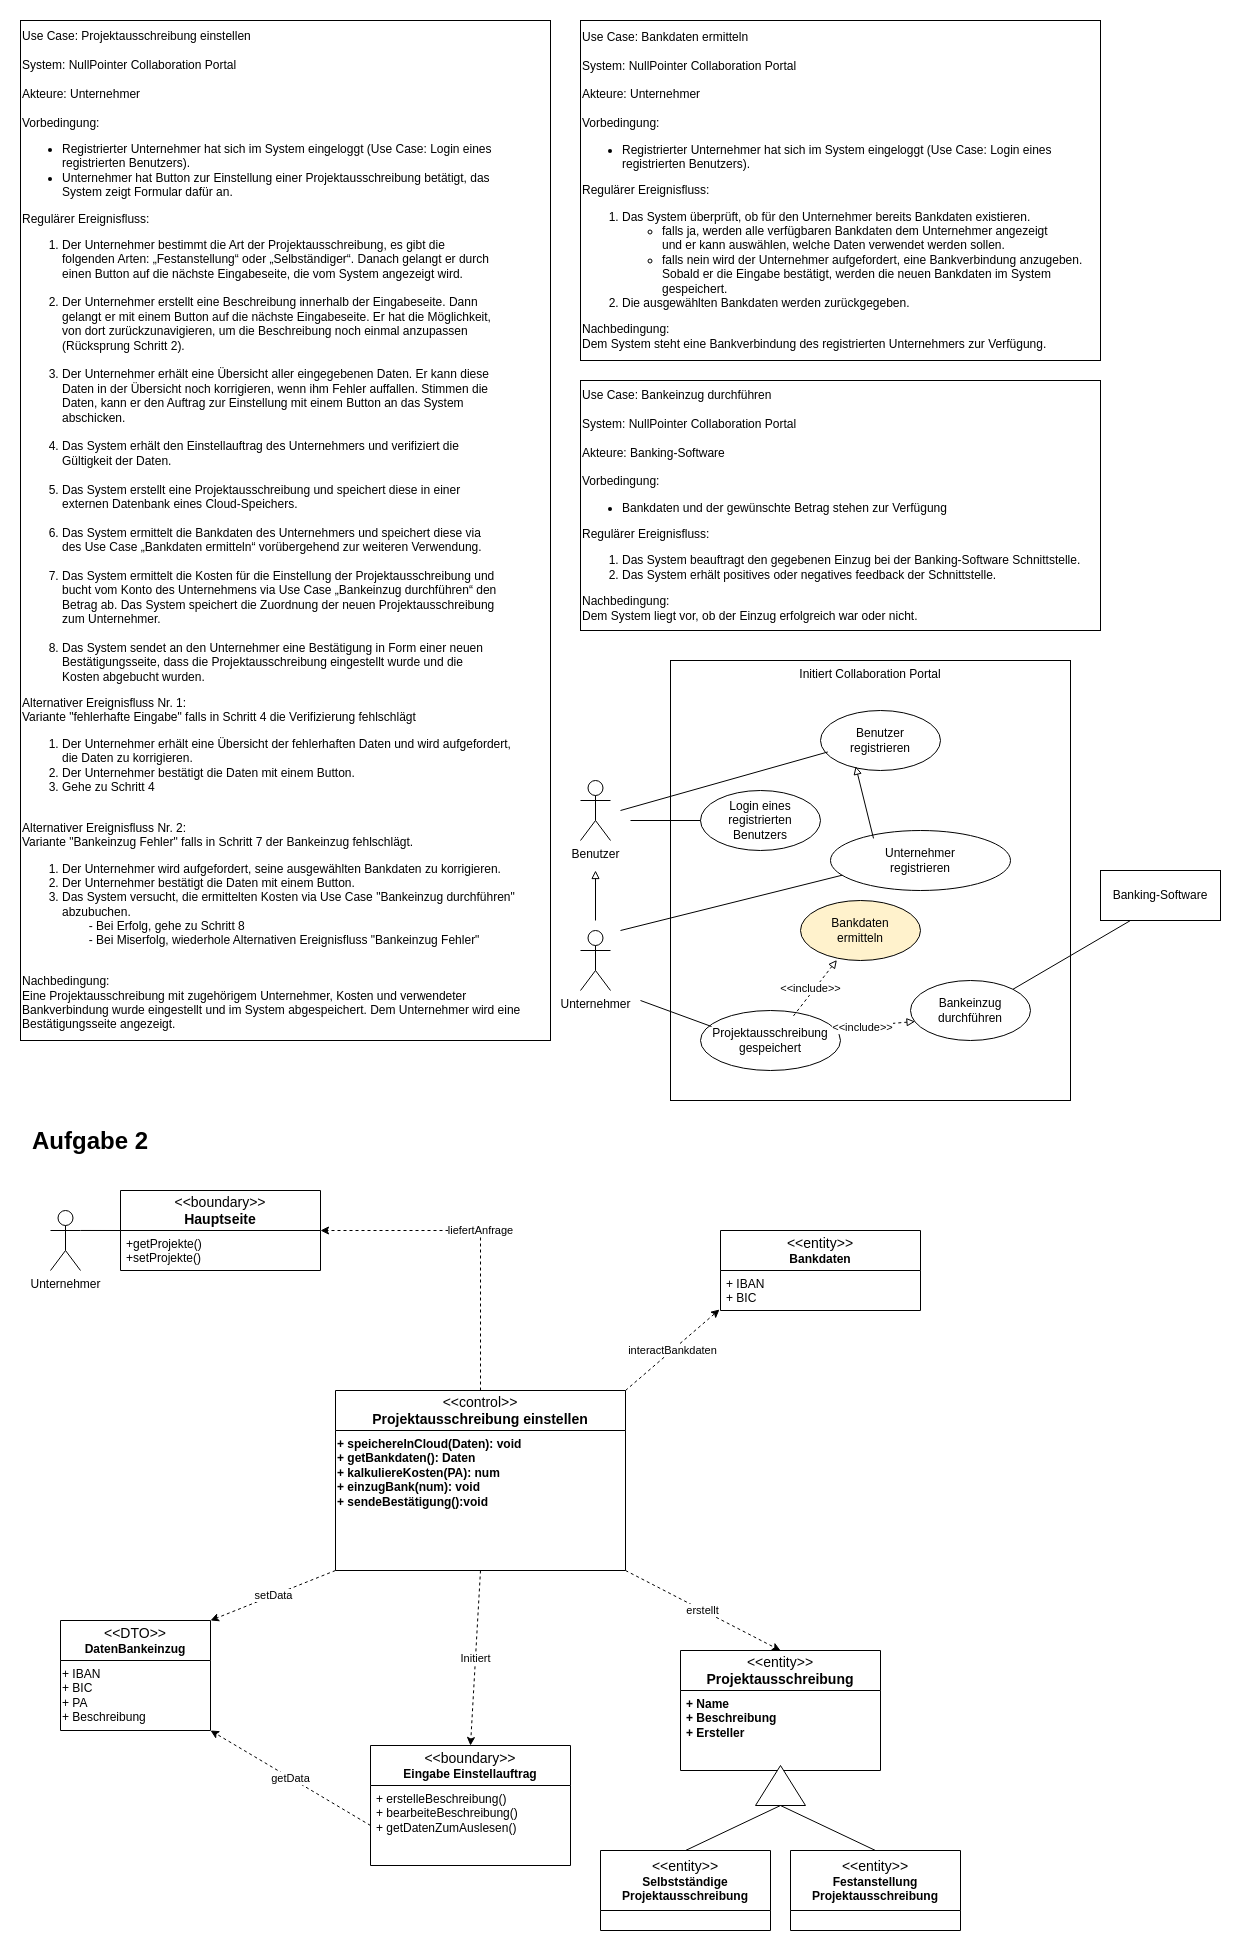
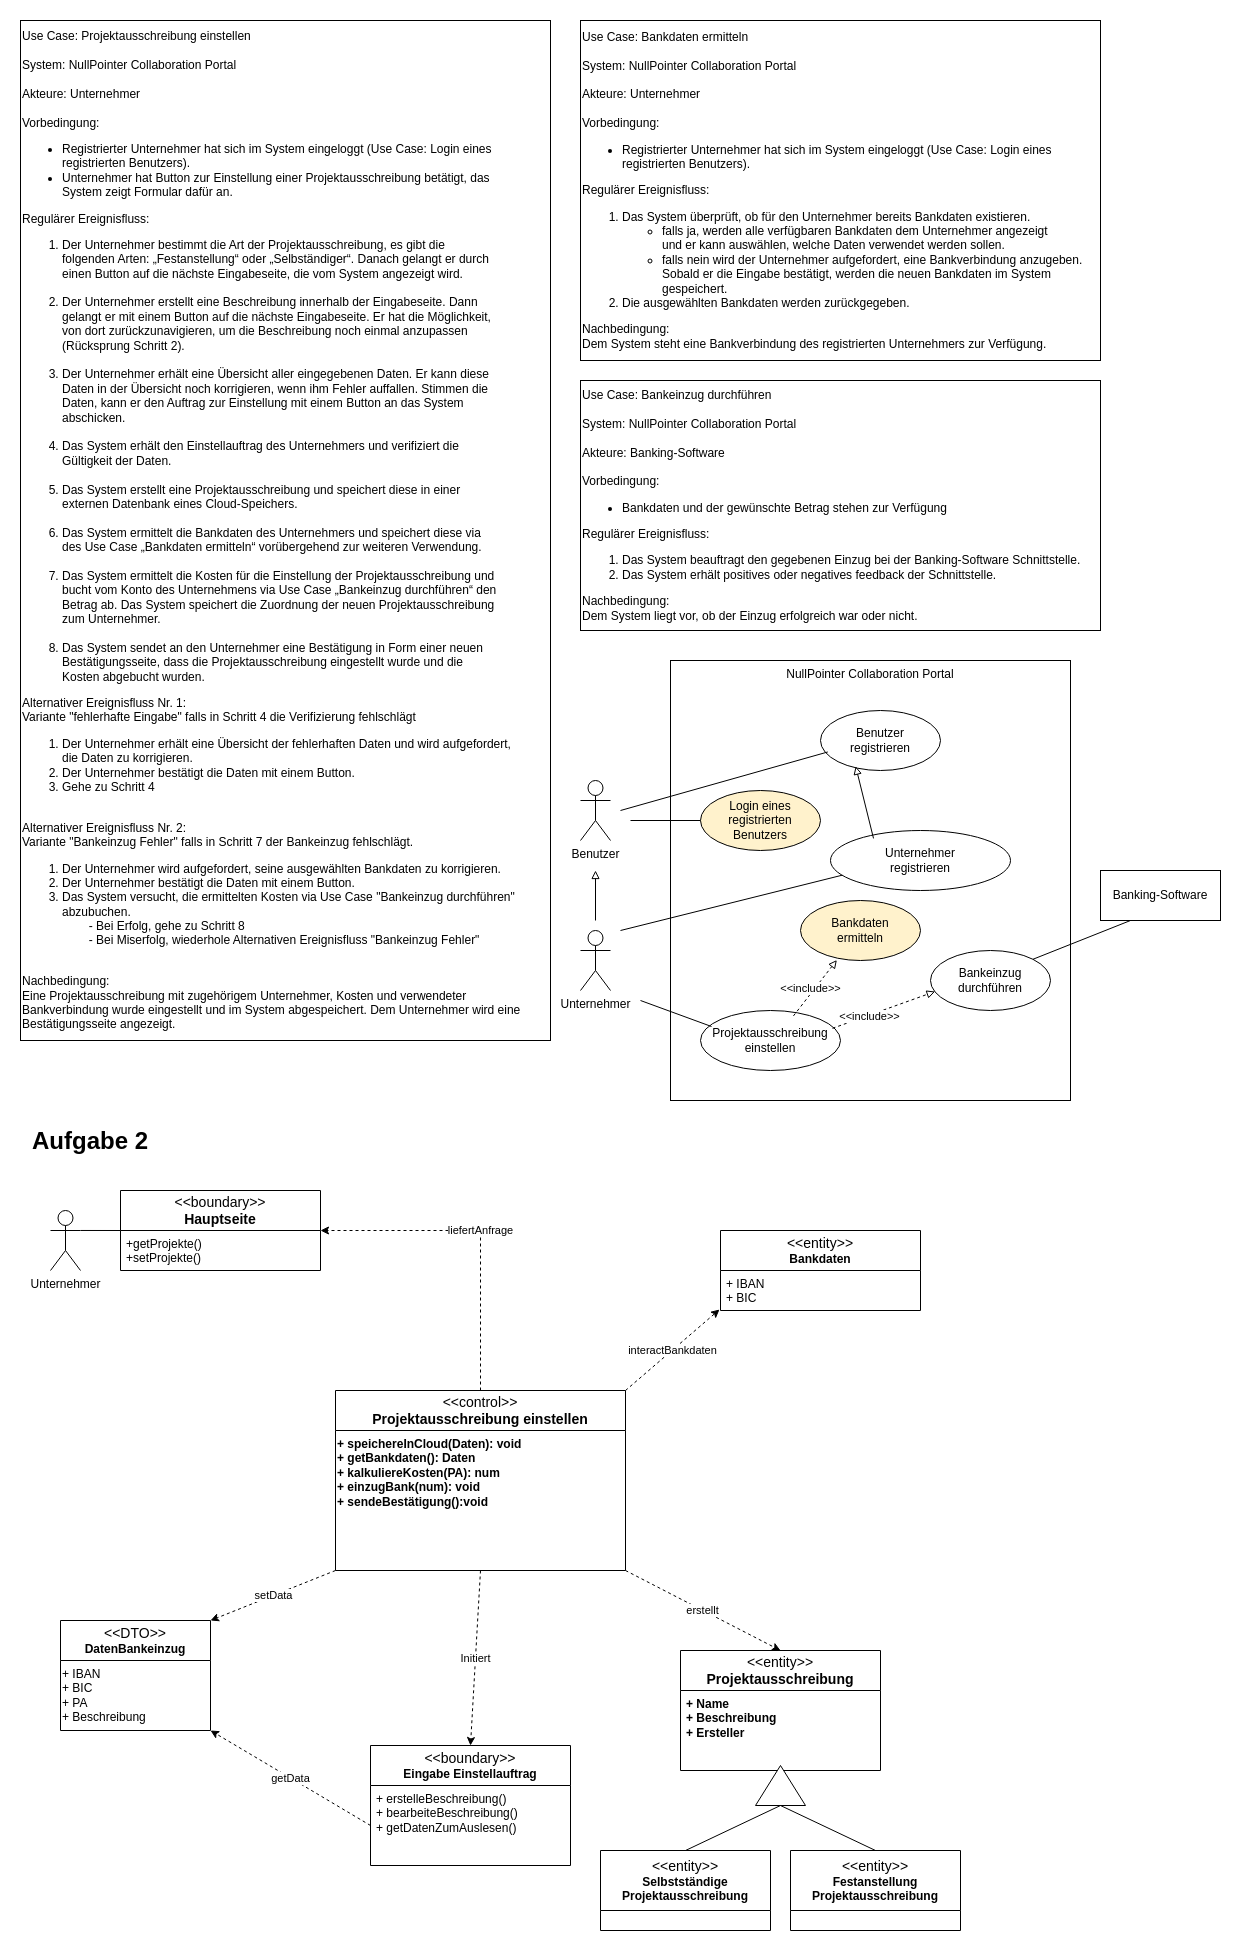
(871, 675) -> (871, 675)
(761, 821) -> (761, 821)
(971, 1011) -> (991, 981)
(771, 1041) -> (771, 1041)
